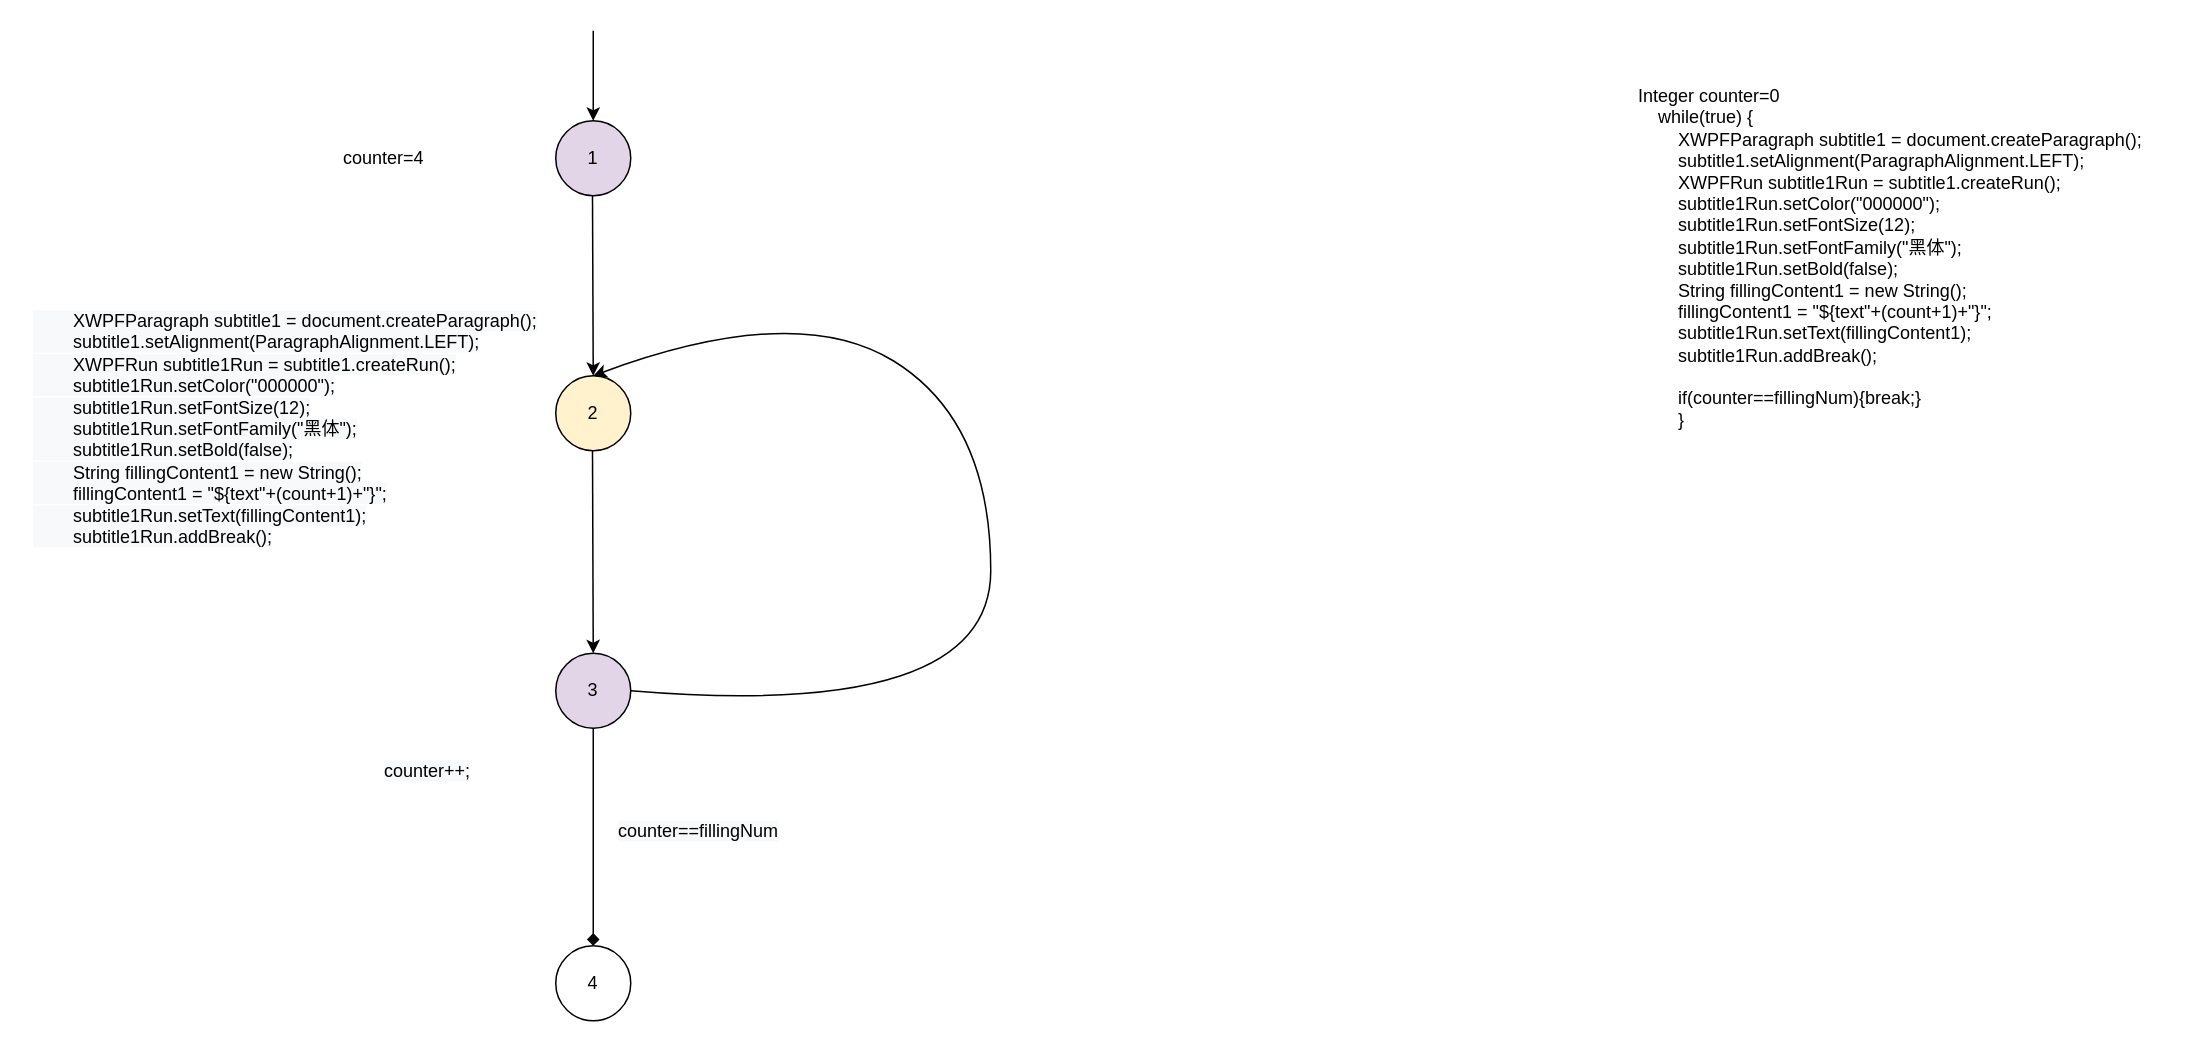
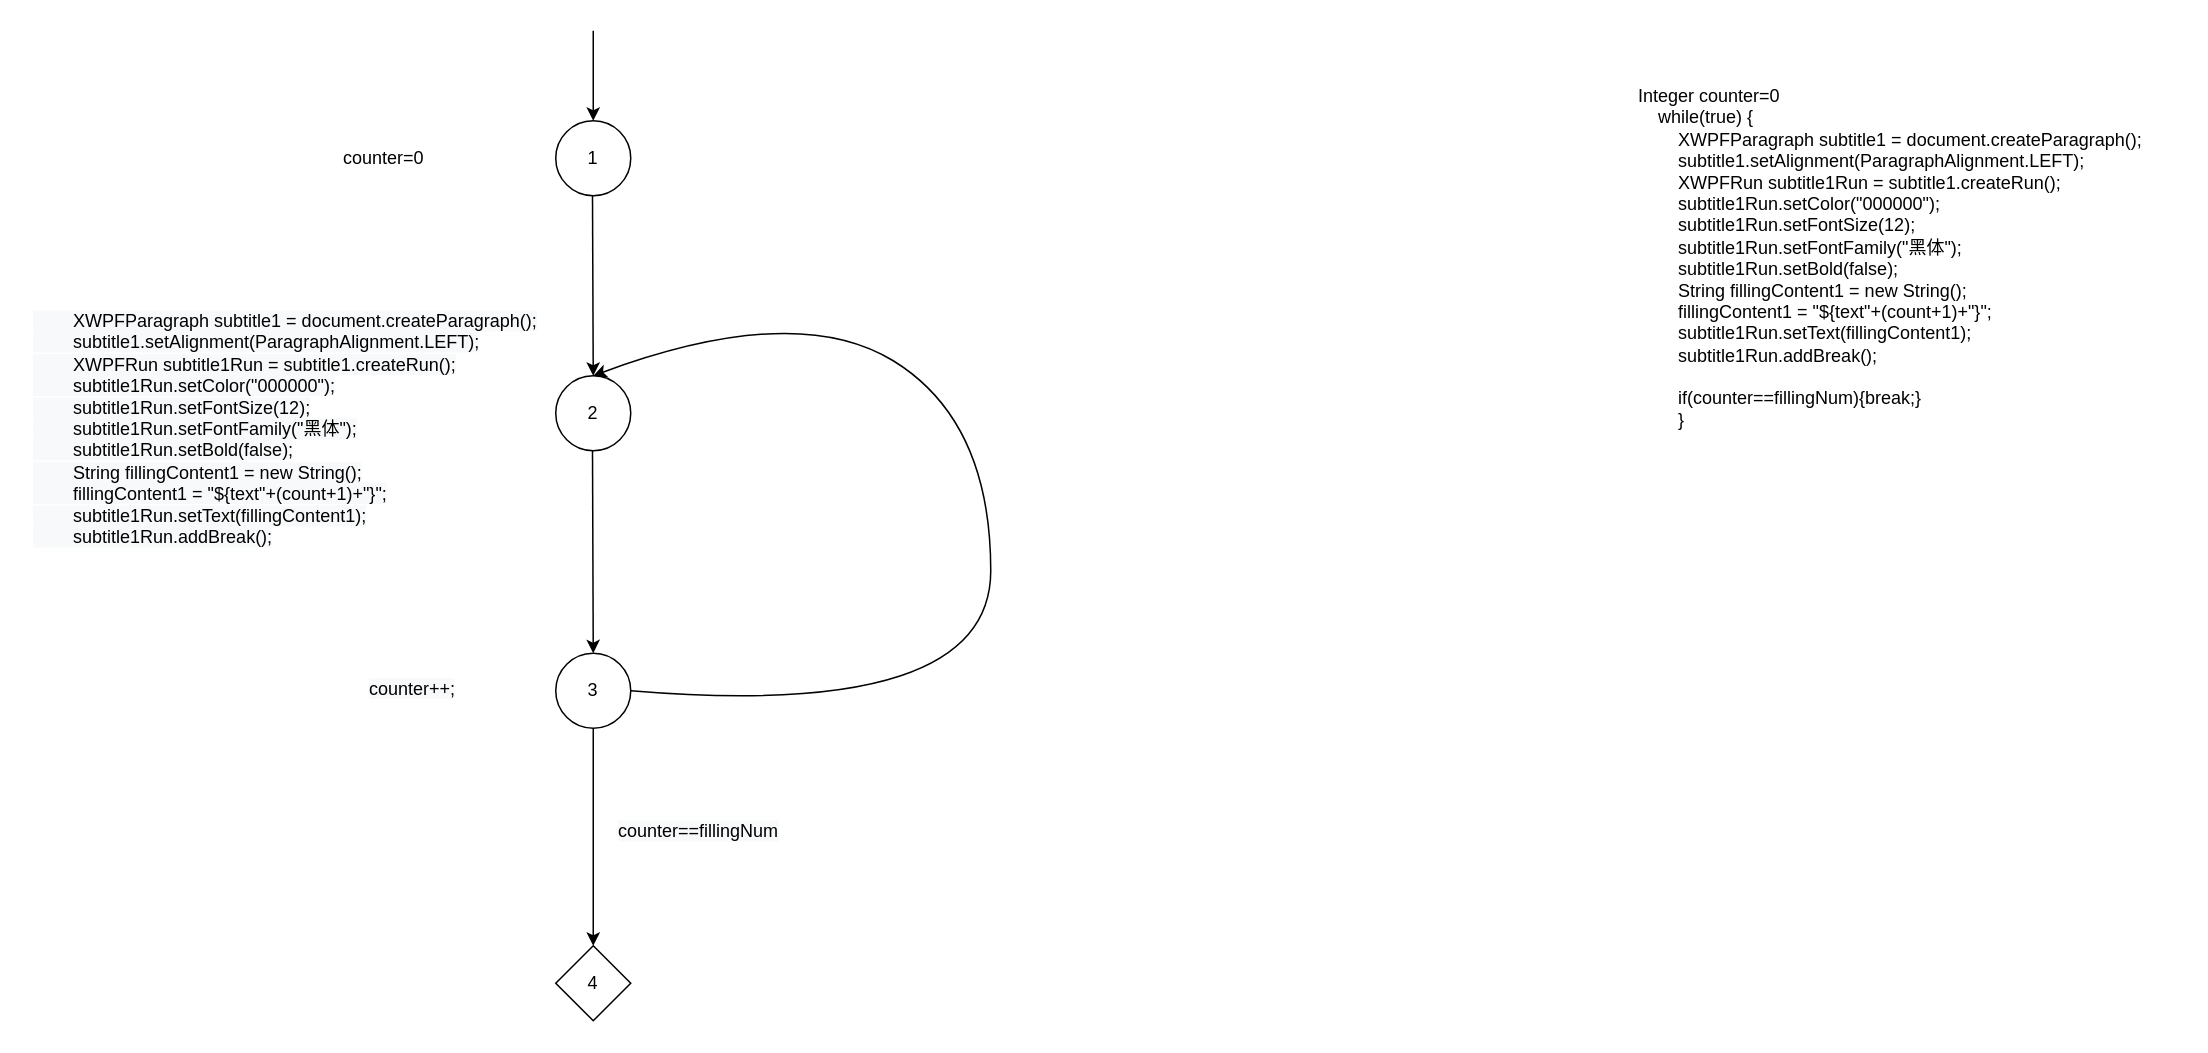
(384, 158) -> (384, 158)
(593, 158) -> (593, 158)
(593, 413) -> (593, 413)
(593, 691) -> (593, 691)
(442, 773) -> (427, 691)
(593, 933) -> (593, 934)
(593, 983) -> (593, 983)
